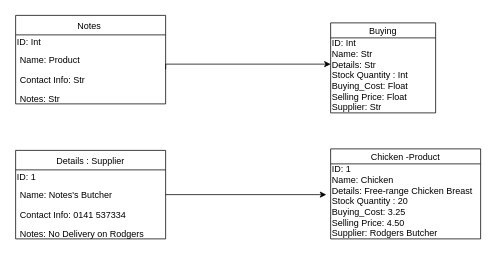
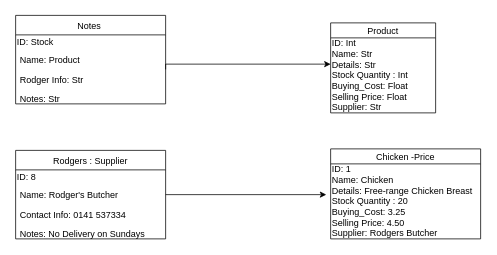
(383, 31) -> (383, 31)
(32, 42) -> (37, 42)
(59, 80) -> (56, 80)
(405, 157) -> (405, 157)
(90, 161) -> (90, 161)
(27, 177) -> (27, 177)
(68, 195) -> (70, 195)
(84, 234) -> (84, 234)
